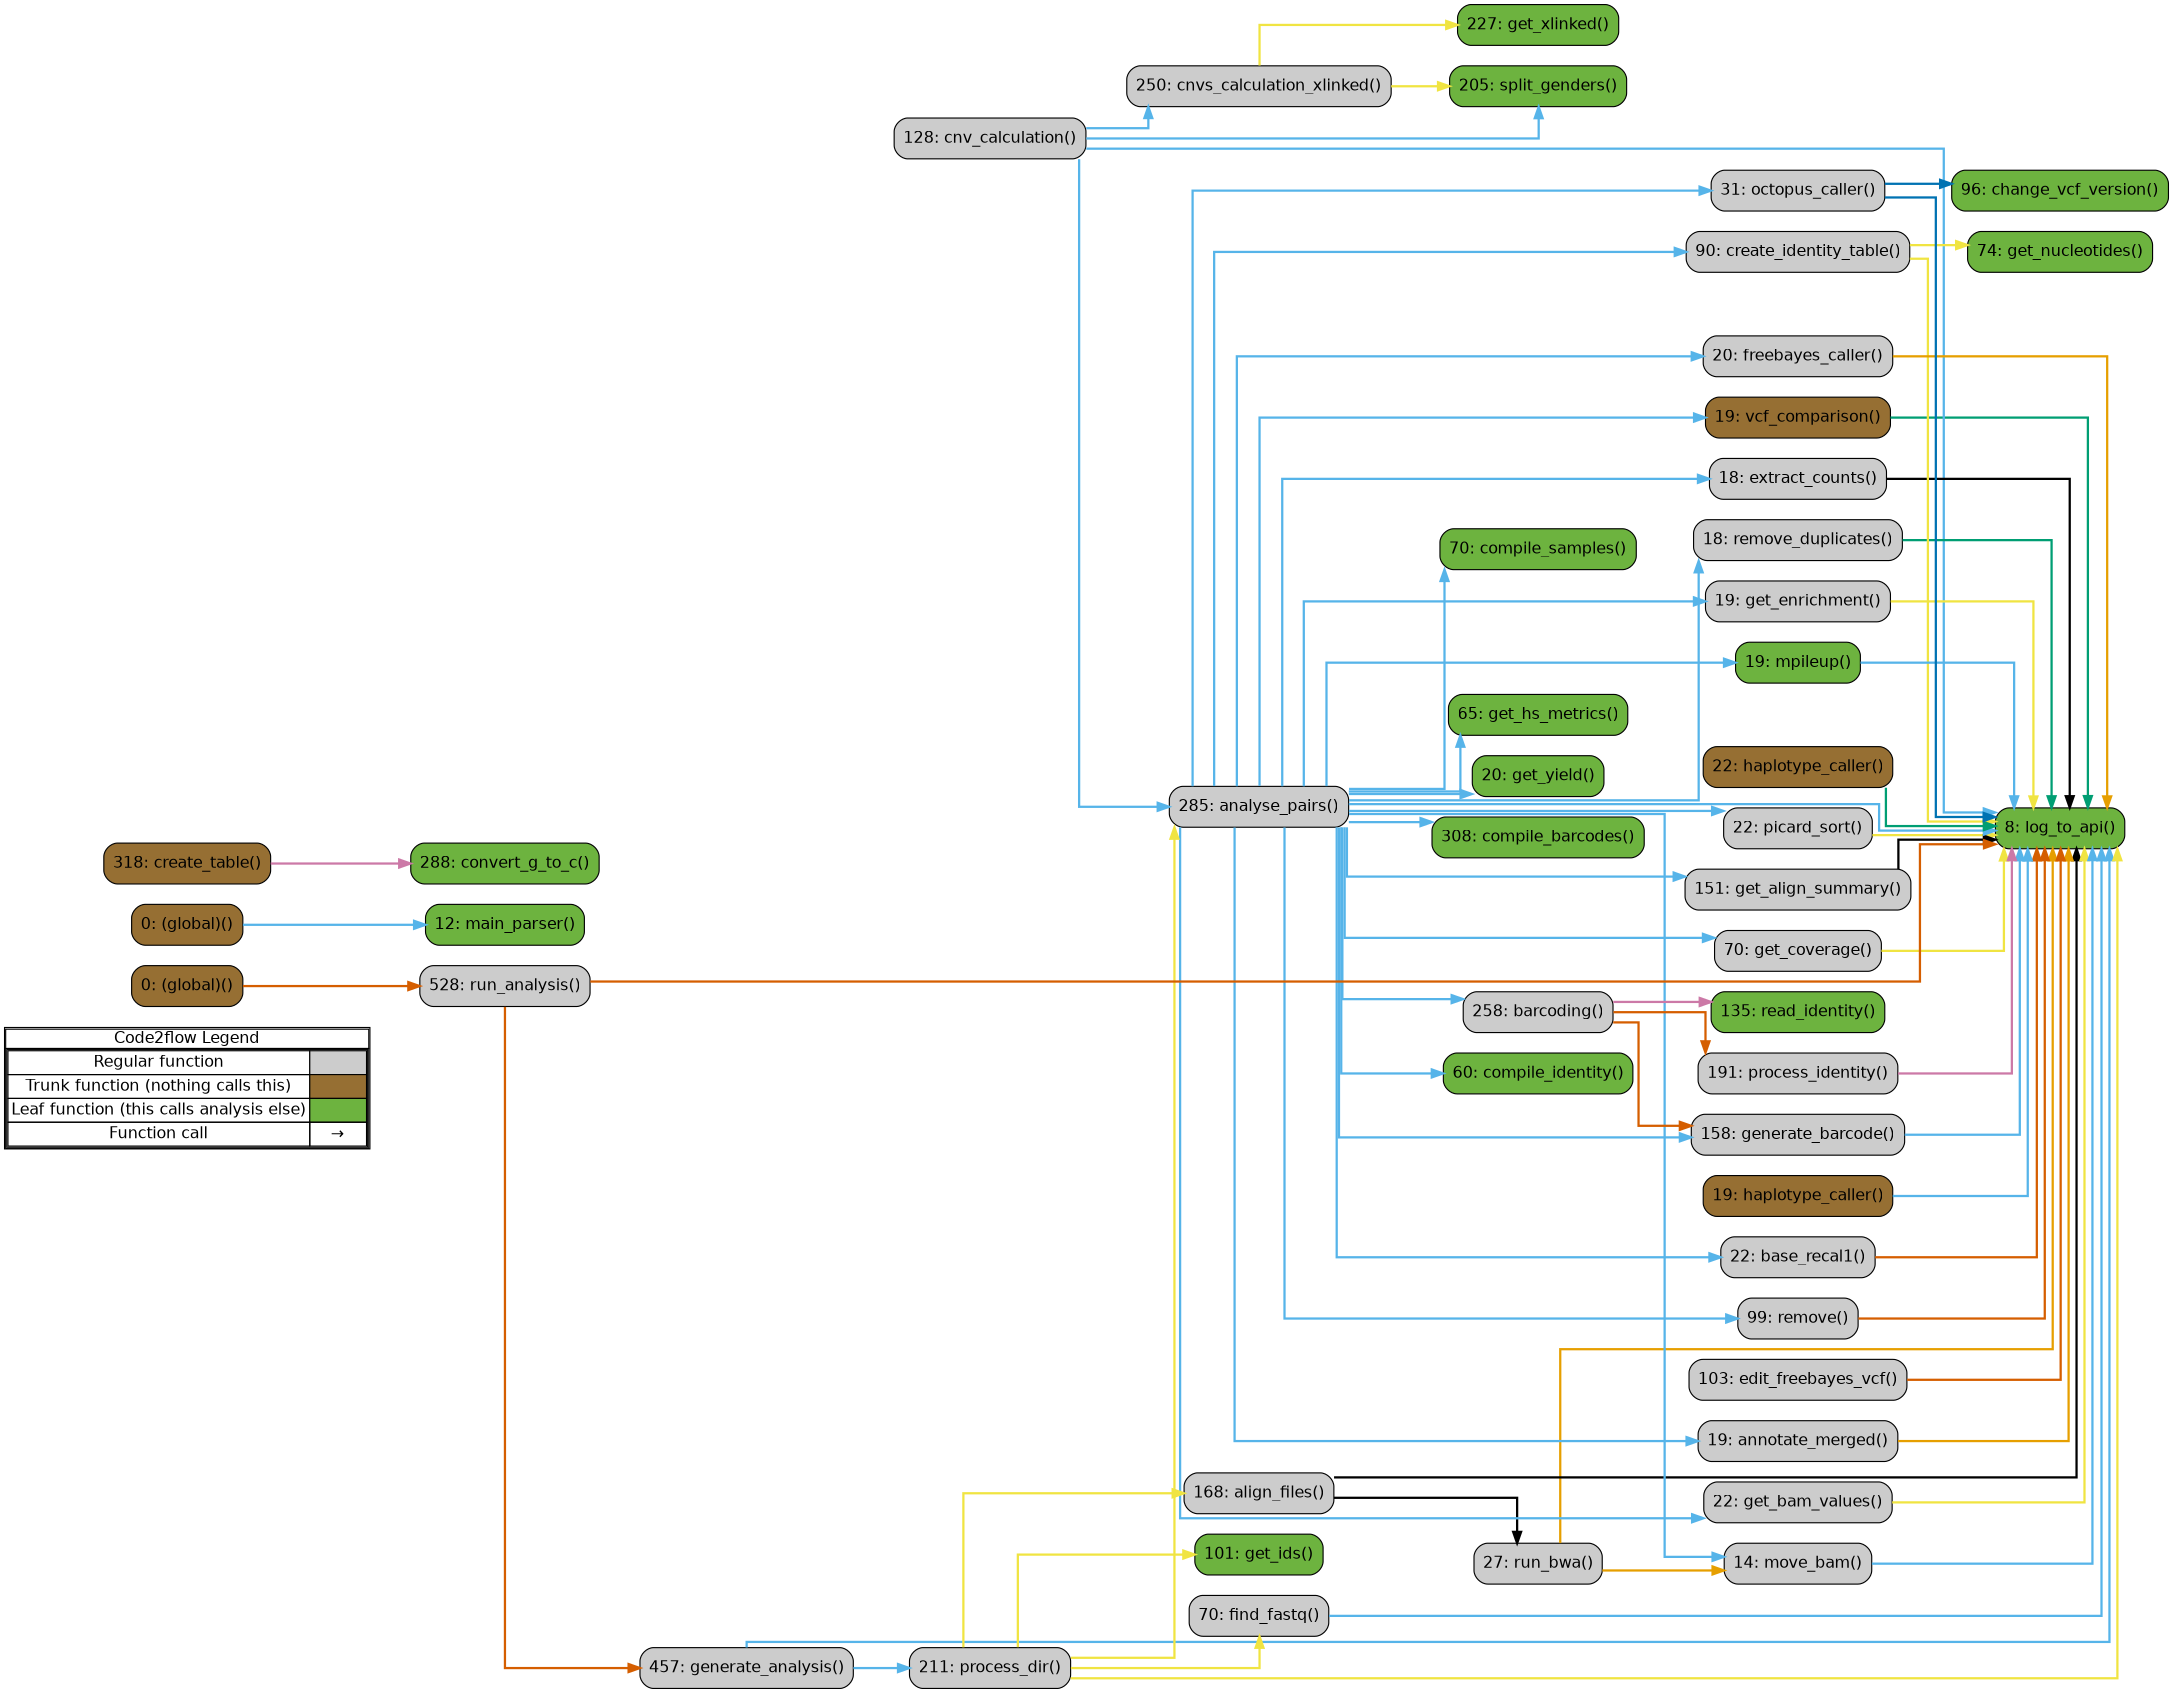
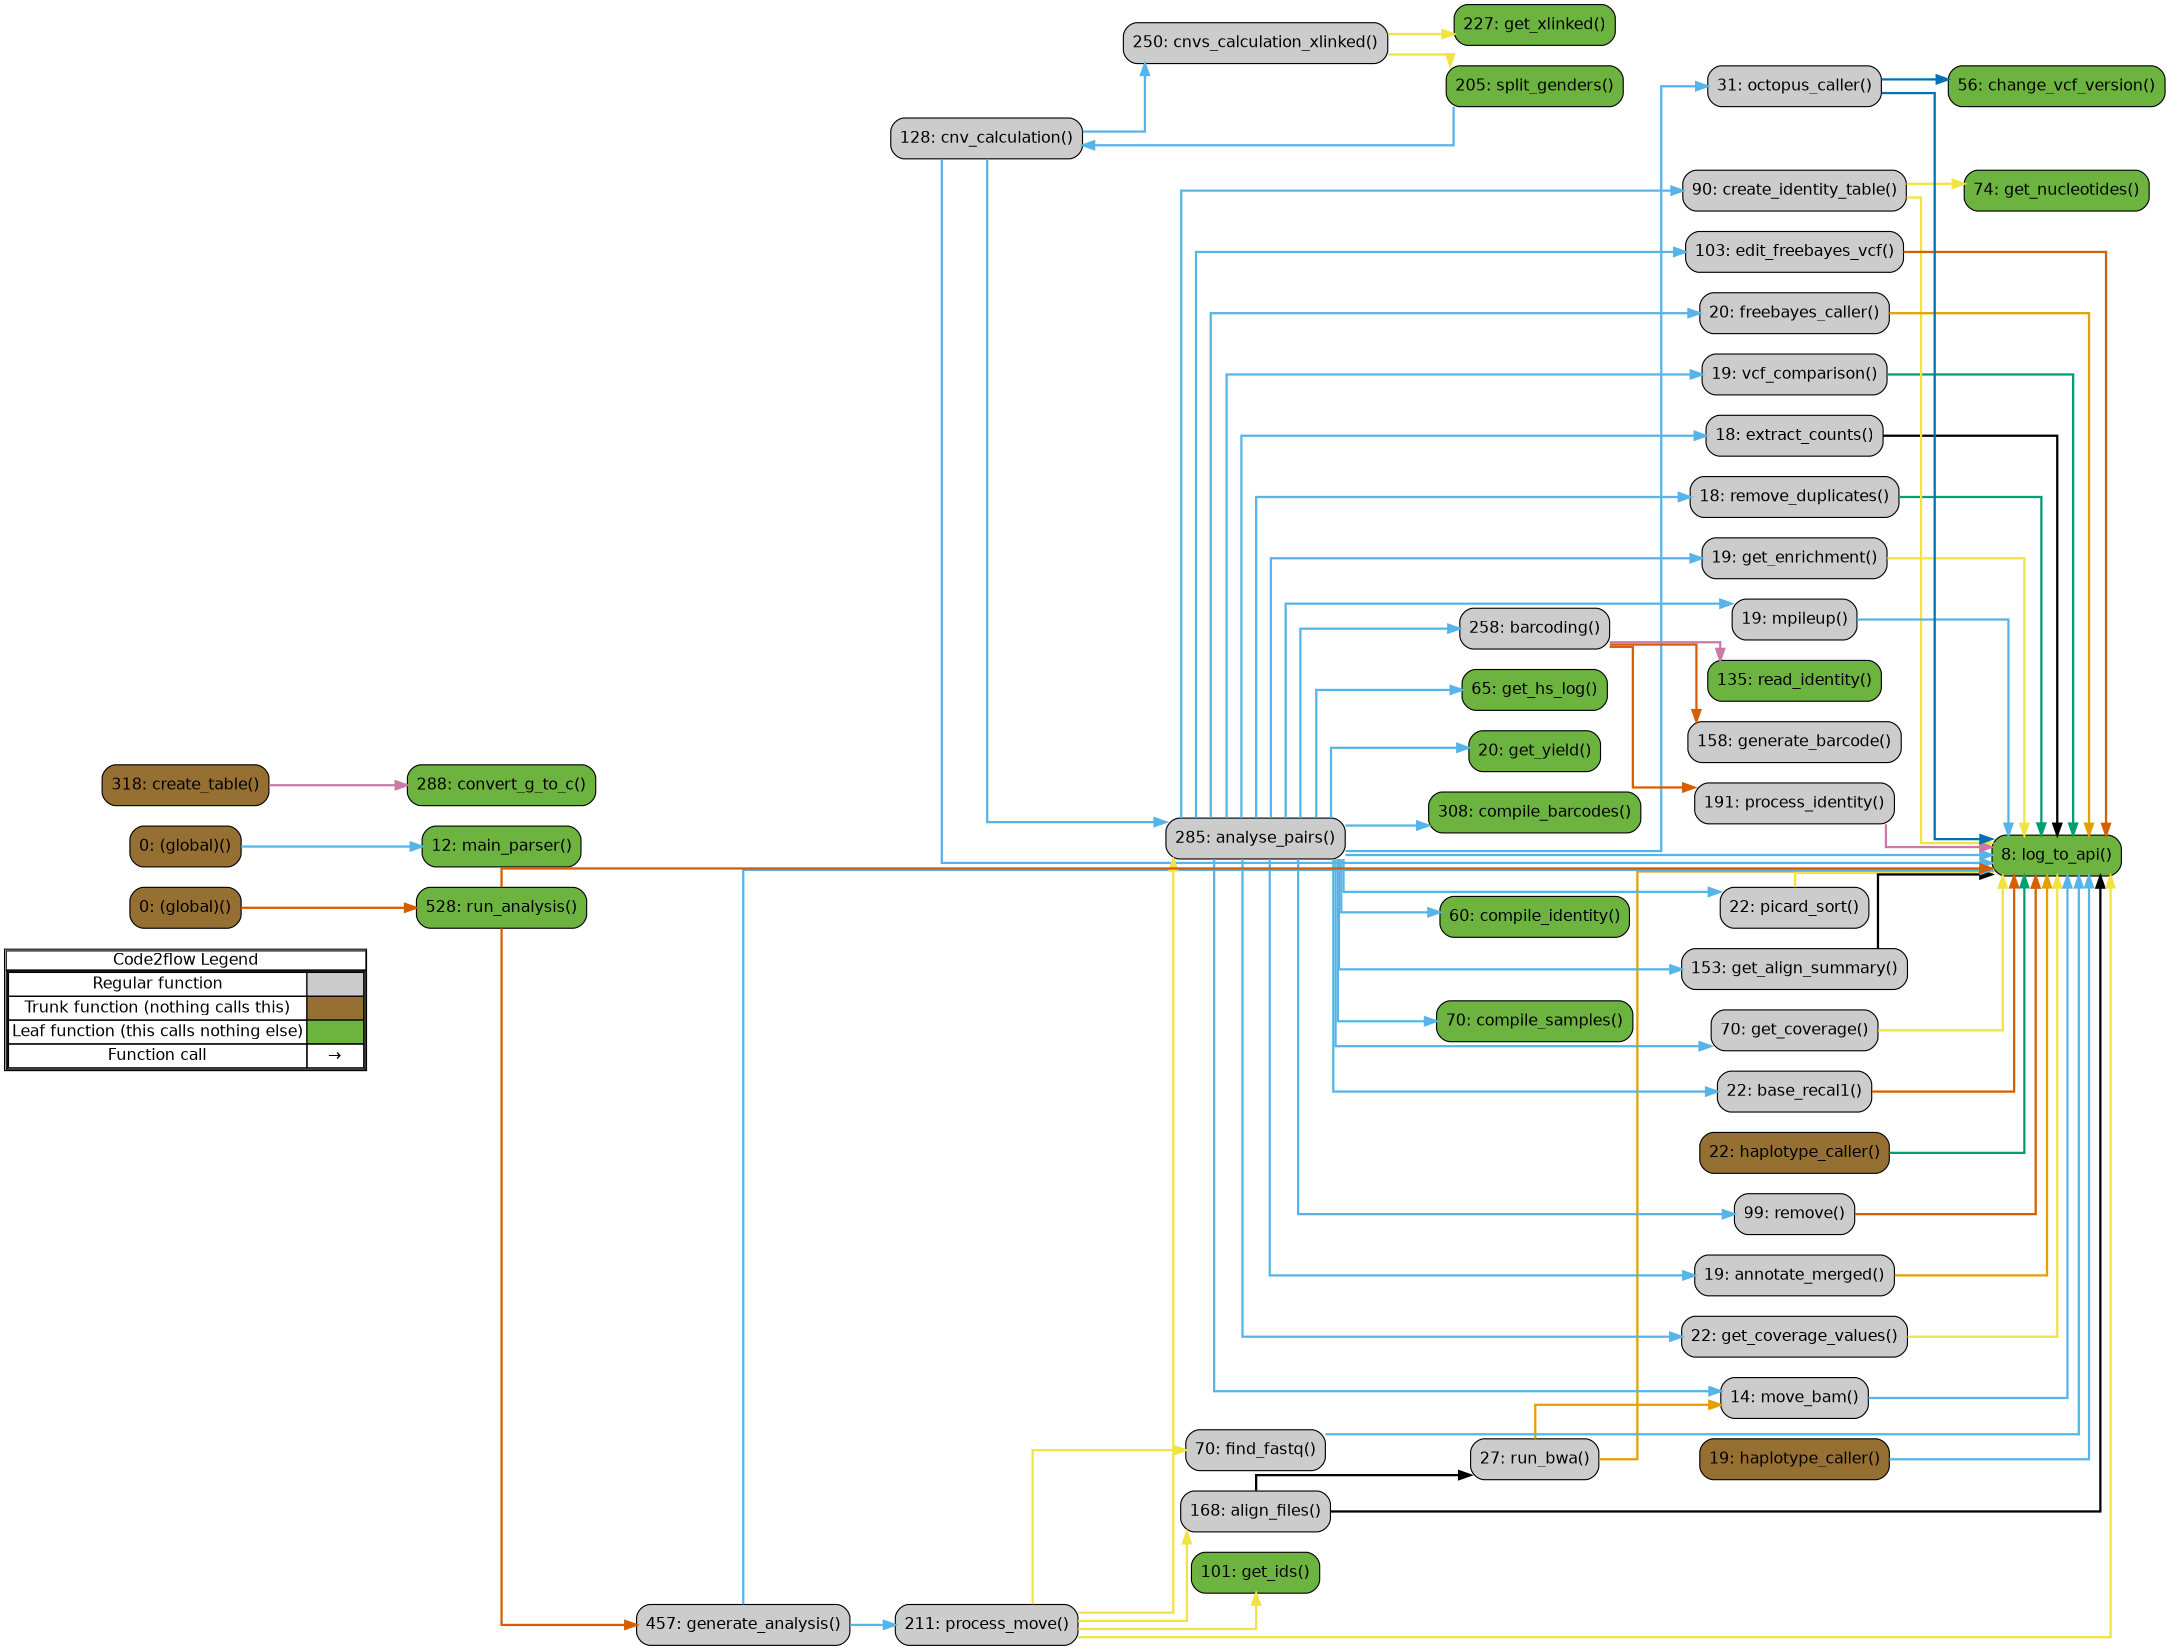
(1323, 138) -> (1293, 145)
(2060, 191) -> (2057, 86)
(1798, 418) -> (1795, 374)
(1798, 663) -> (1795, 620)
(1538, 715) -> (1535, 690)
(1798, 890) -> (1795, 969)
(505, 986) -> (502, 908)
(2020, 1055) -> none
(159, 1110) -> (158, 1031)
(1354, 1137) -> (1196, 296)
(1798, 1502) -> (1795, 1337)
(990, 1668) -> (987, 1625)
